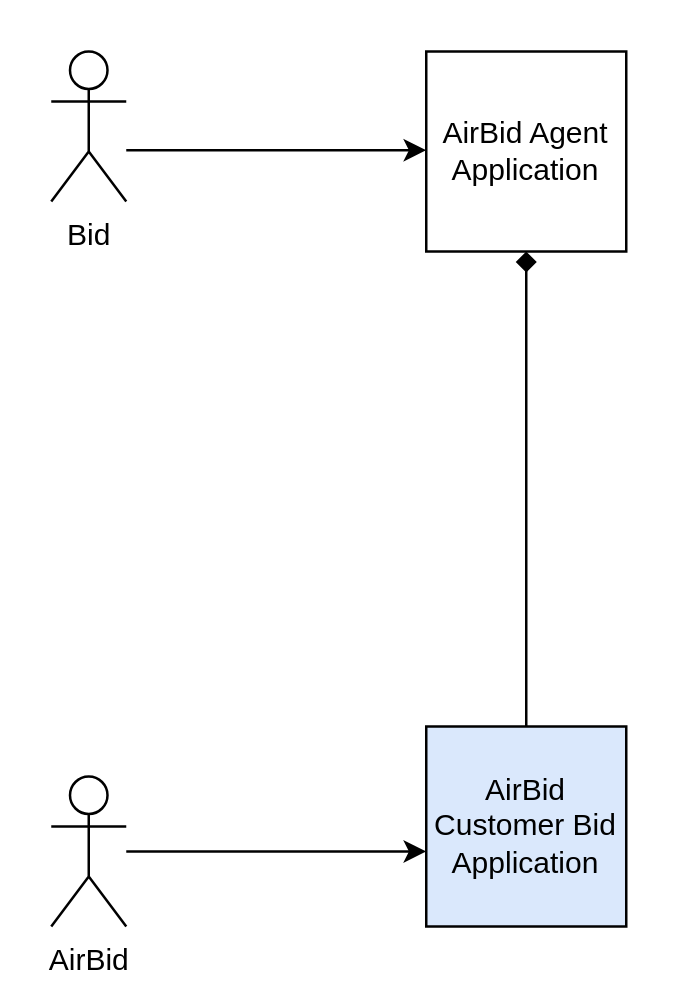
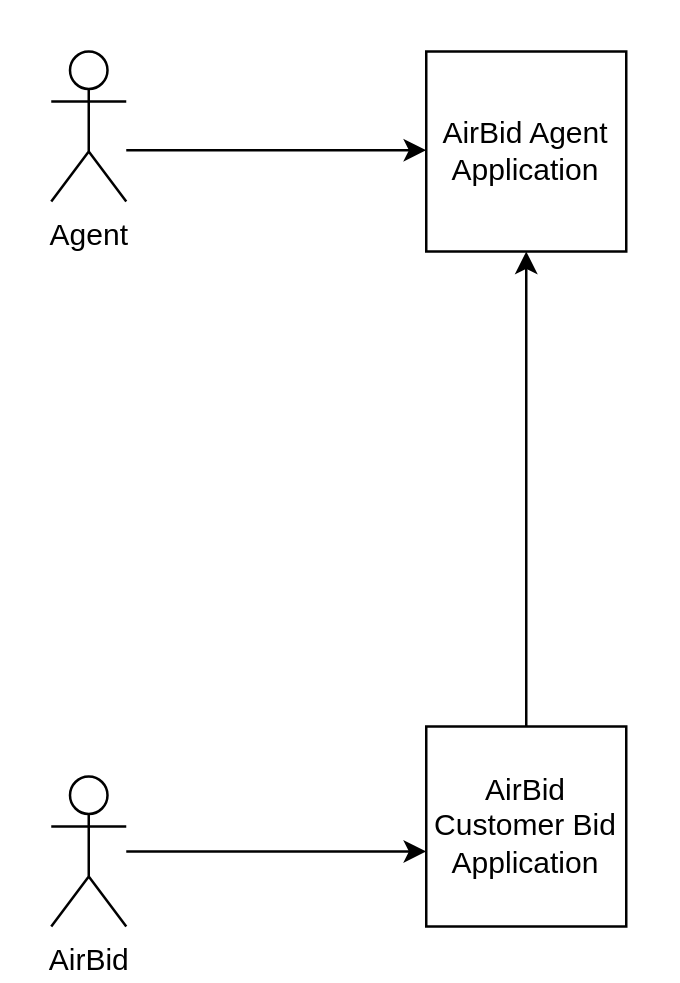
(90, 237) -> (90, 237)
(526, 272) -> (526, 270)
(526, 826) -> (526, 826)
